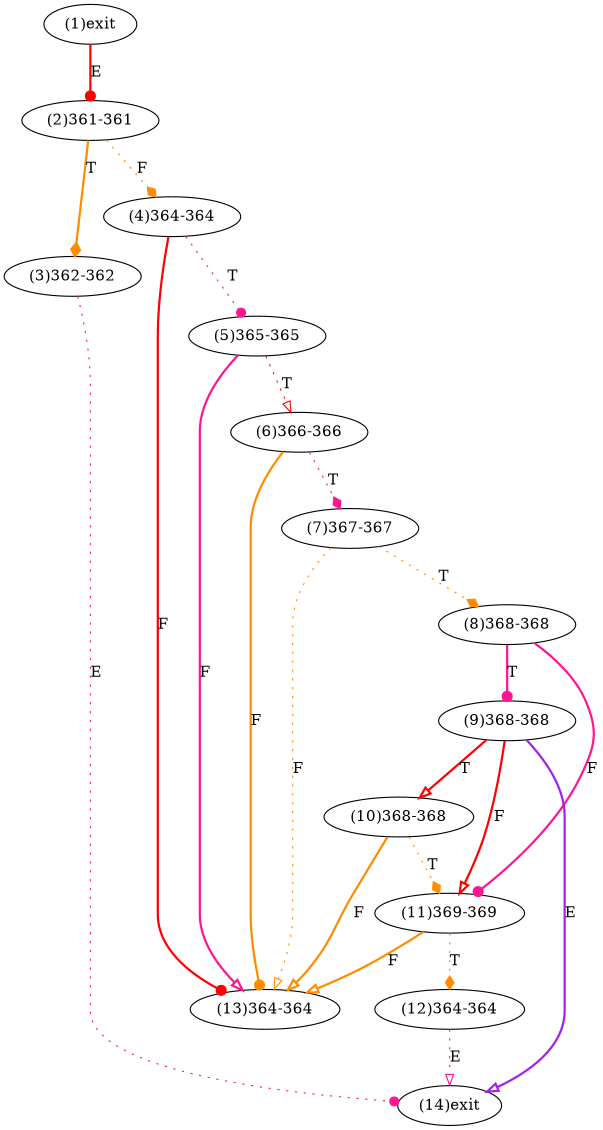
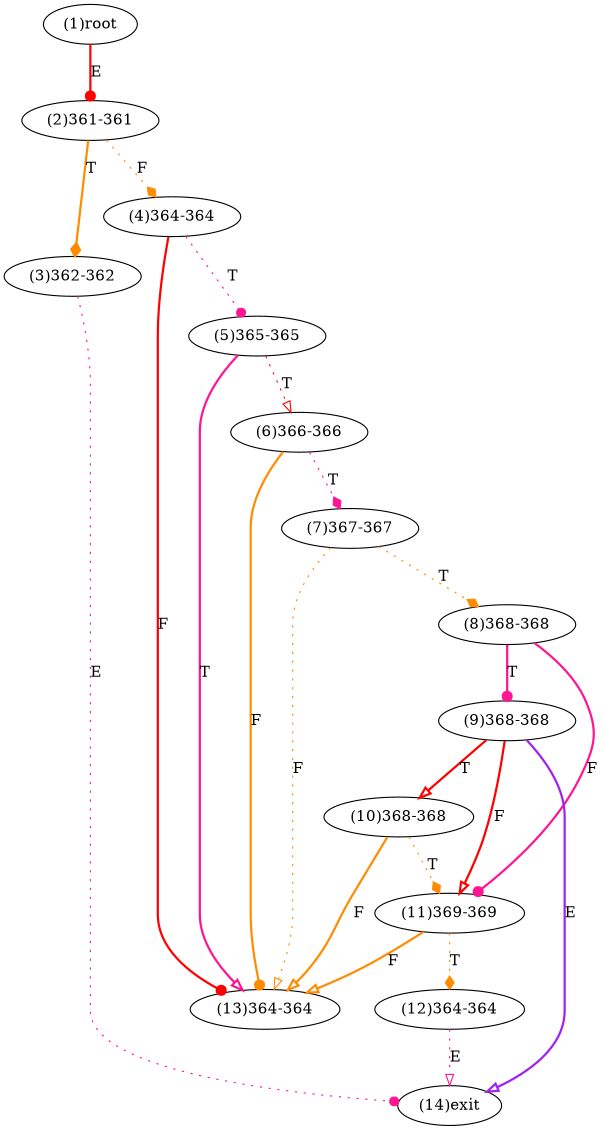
(90, 24) -> (90, 24)
(205, 673) -> (205, 673)
